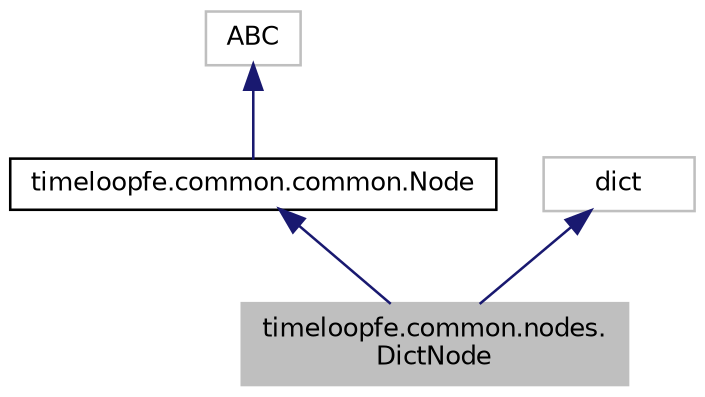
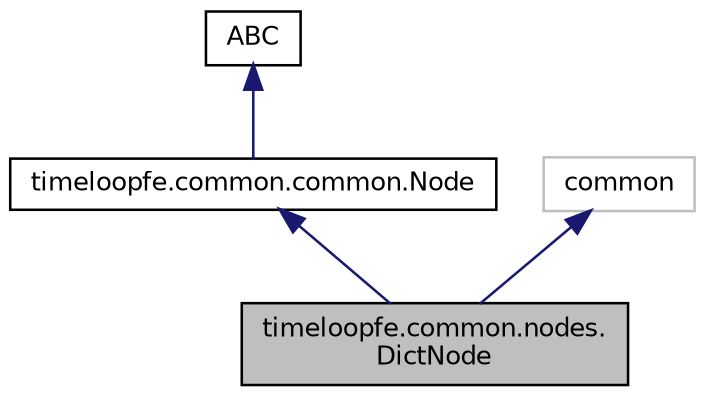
(253, 38) -> (253, 38)
(619, 184) -> (619, 184)
(435, 344) -> (435, 344)
